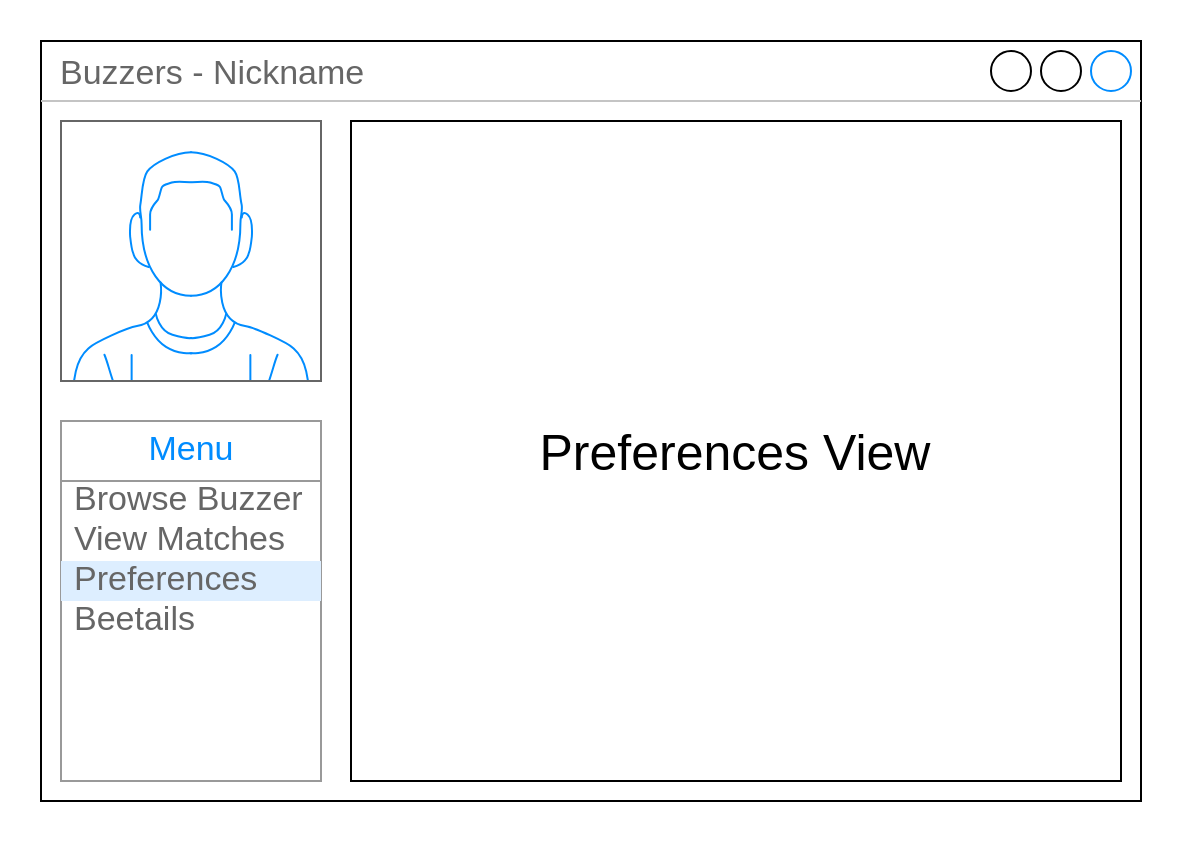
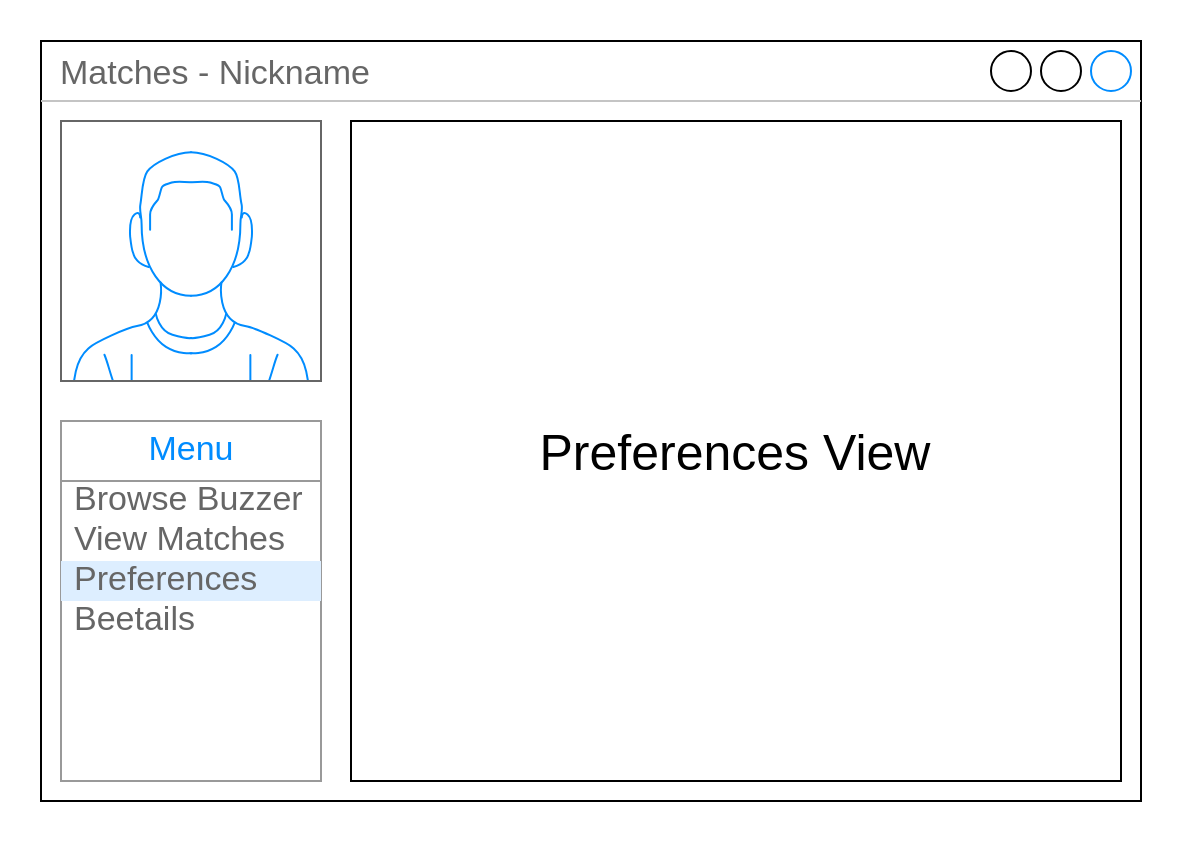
(219, 75) -> (219, 75)
